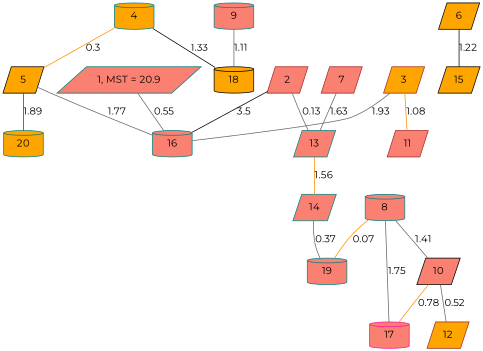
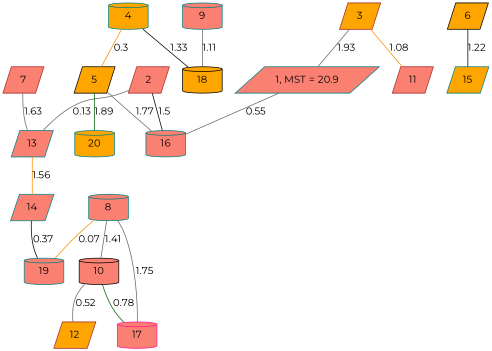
(459, 80) -> (468, 80)
(244, 112) -> (165, 112)
(295, 128) -> (334, 48)
(314, 240) -> (32, 240)
(439, 271) -> (99, 271)
(414, 303) -> (111, 305)
